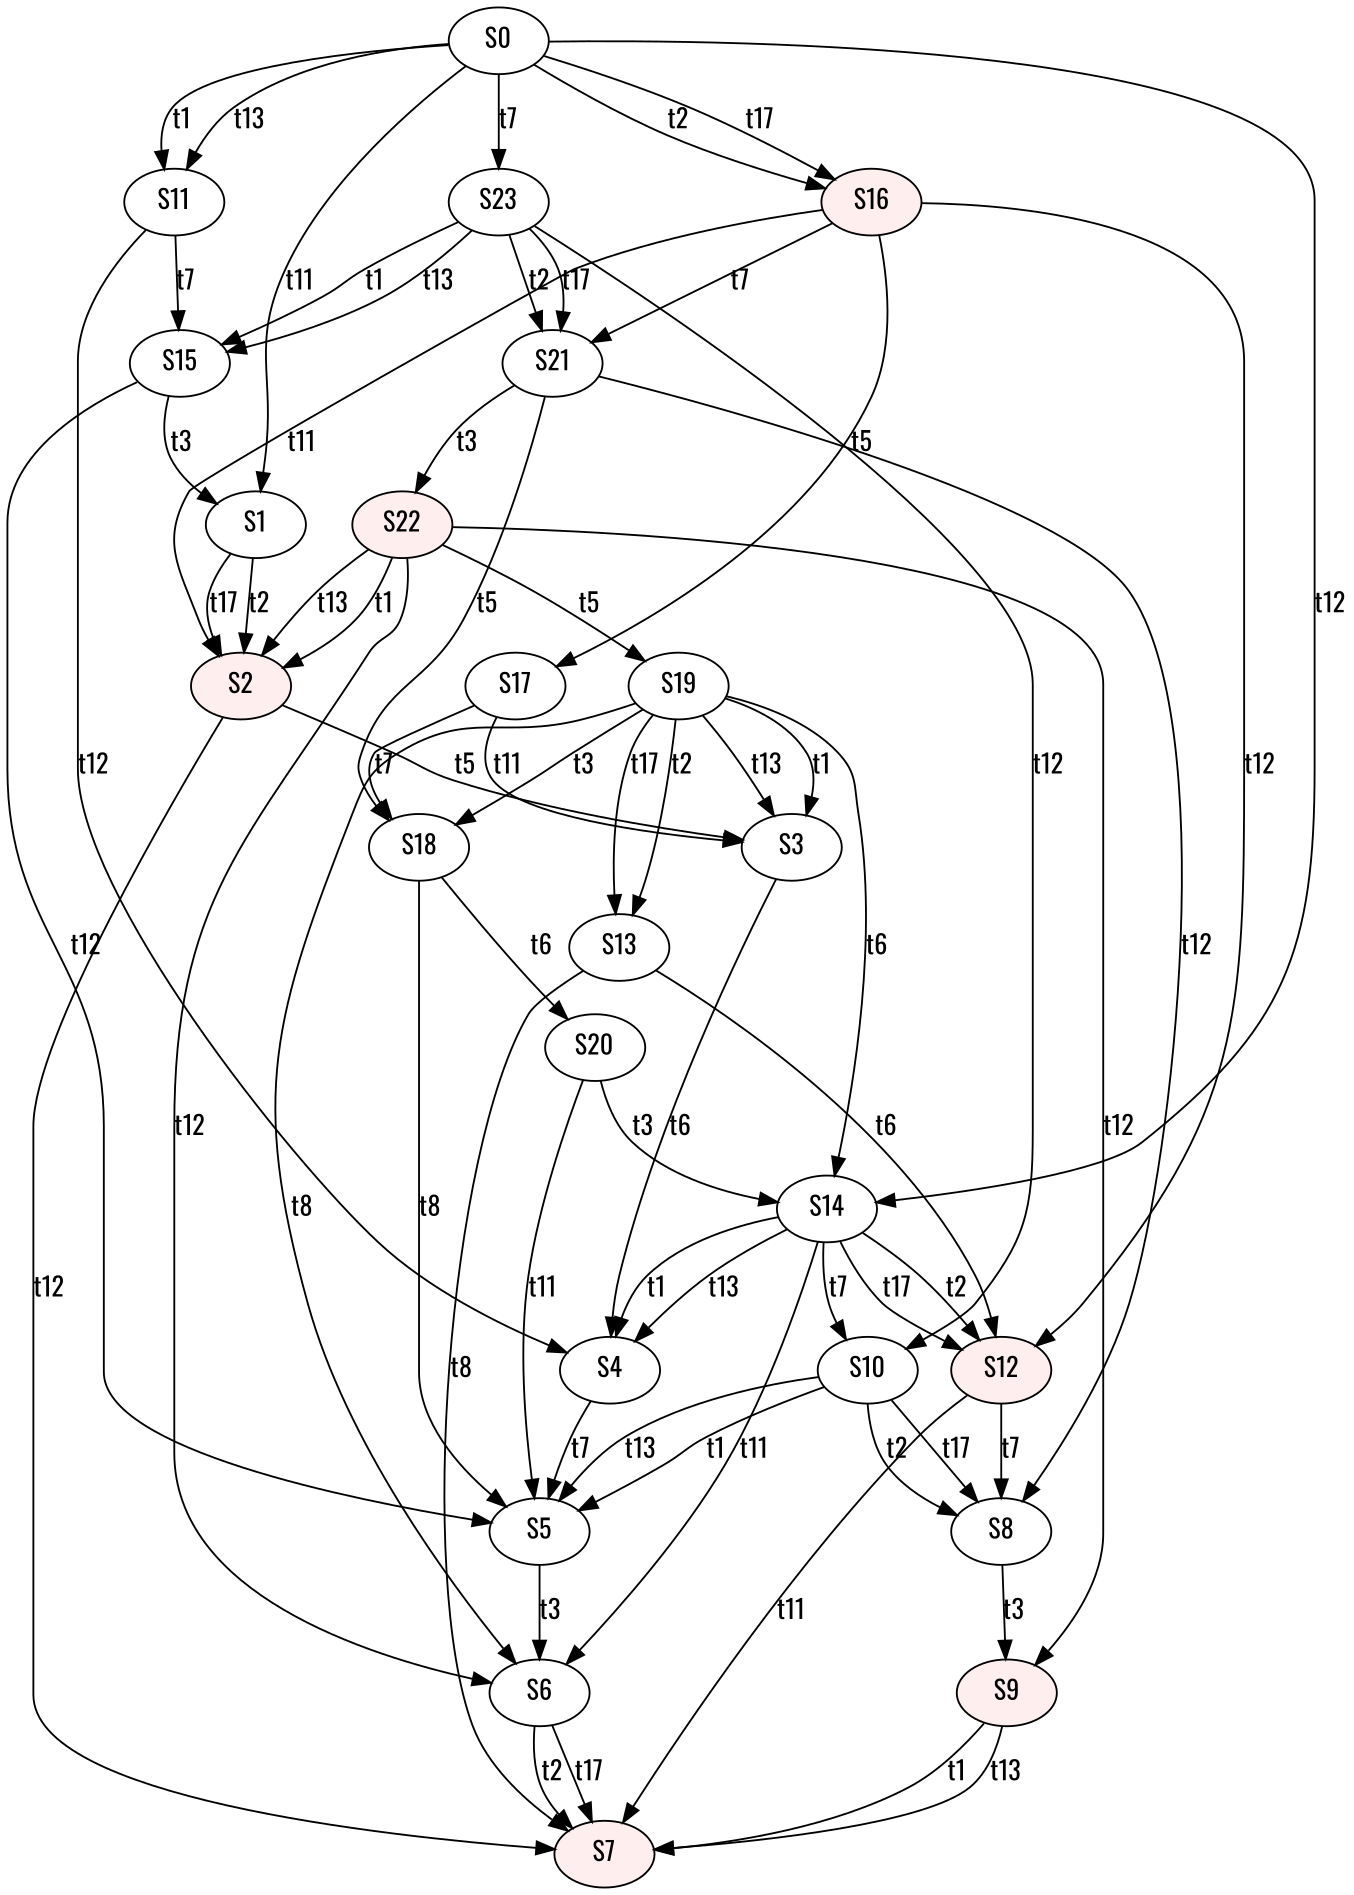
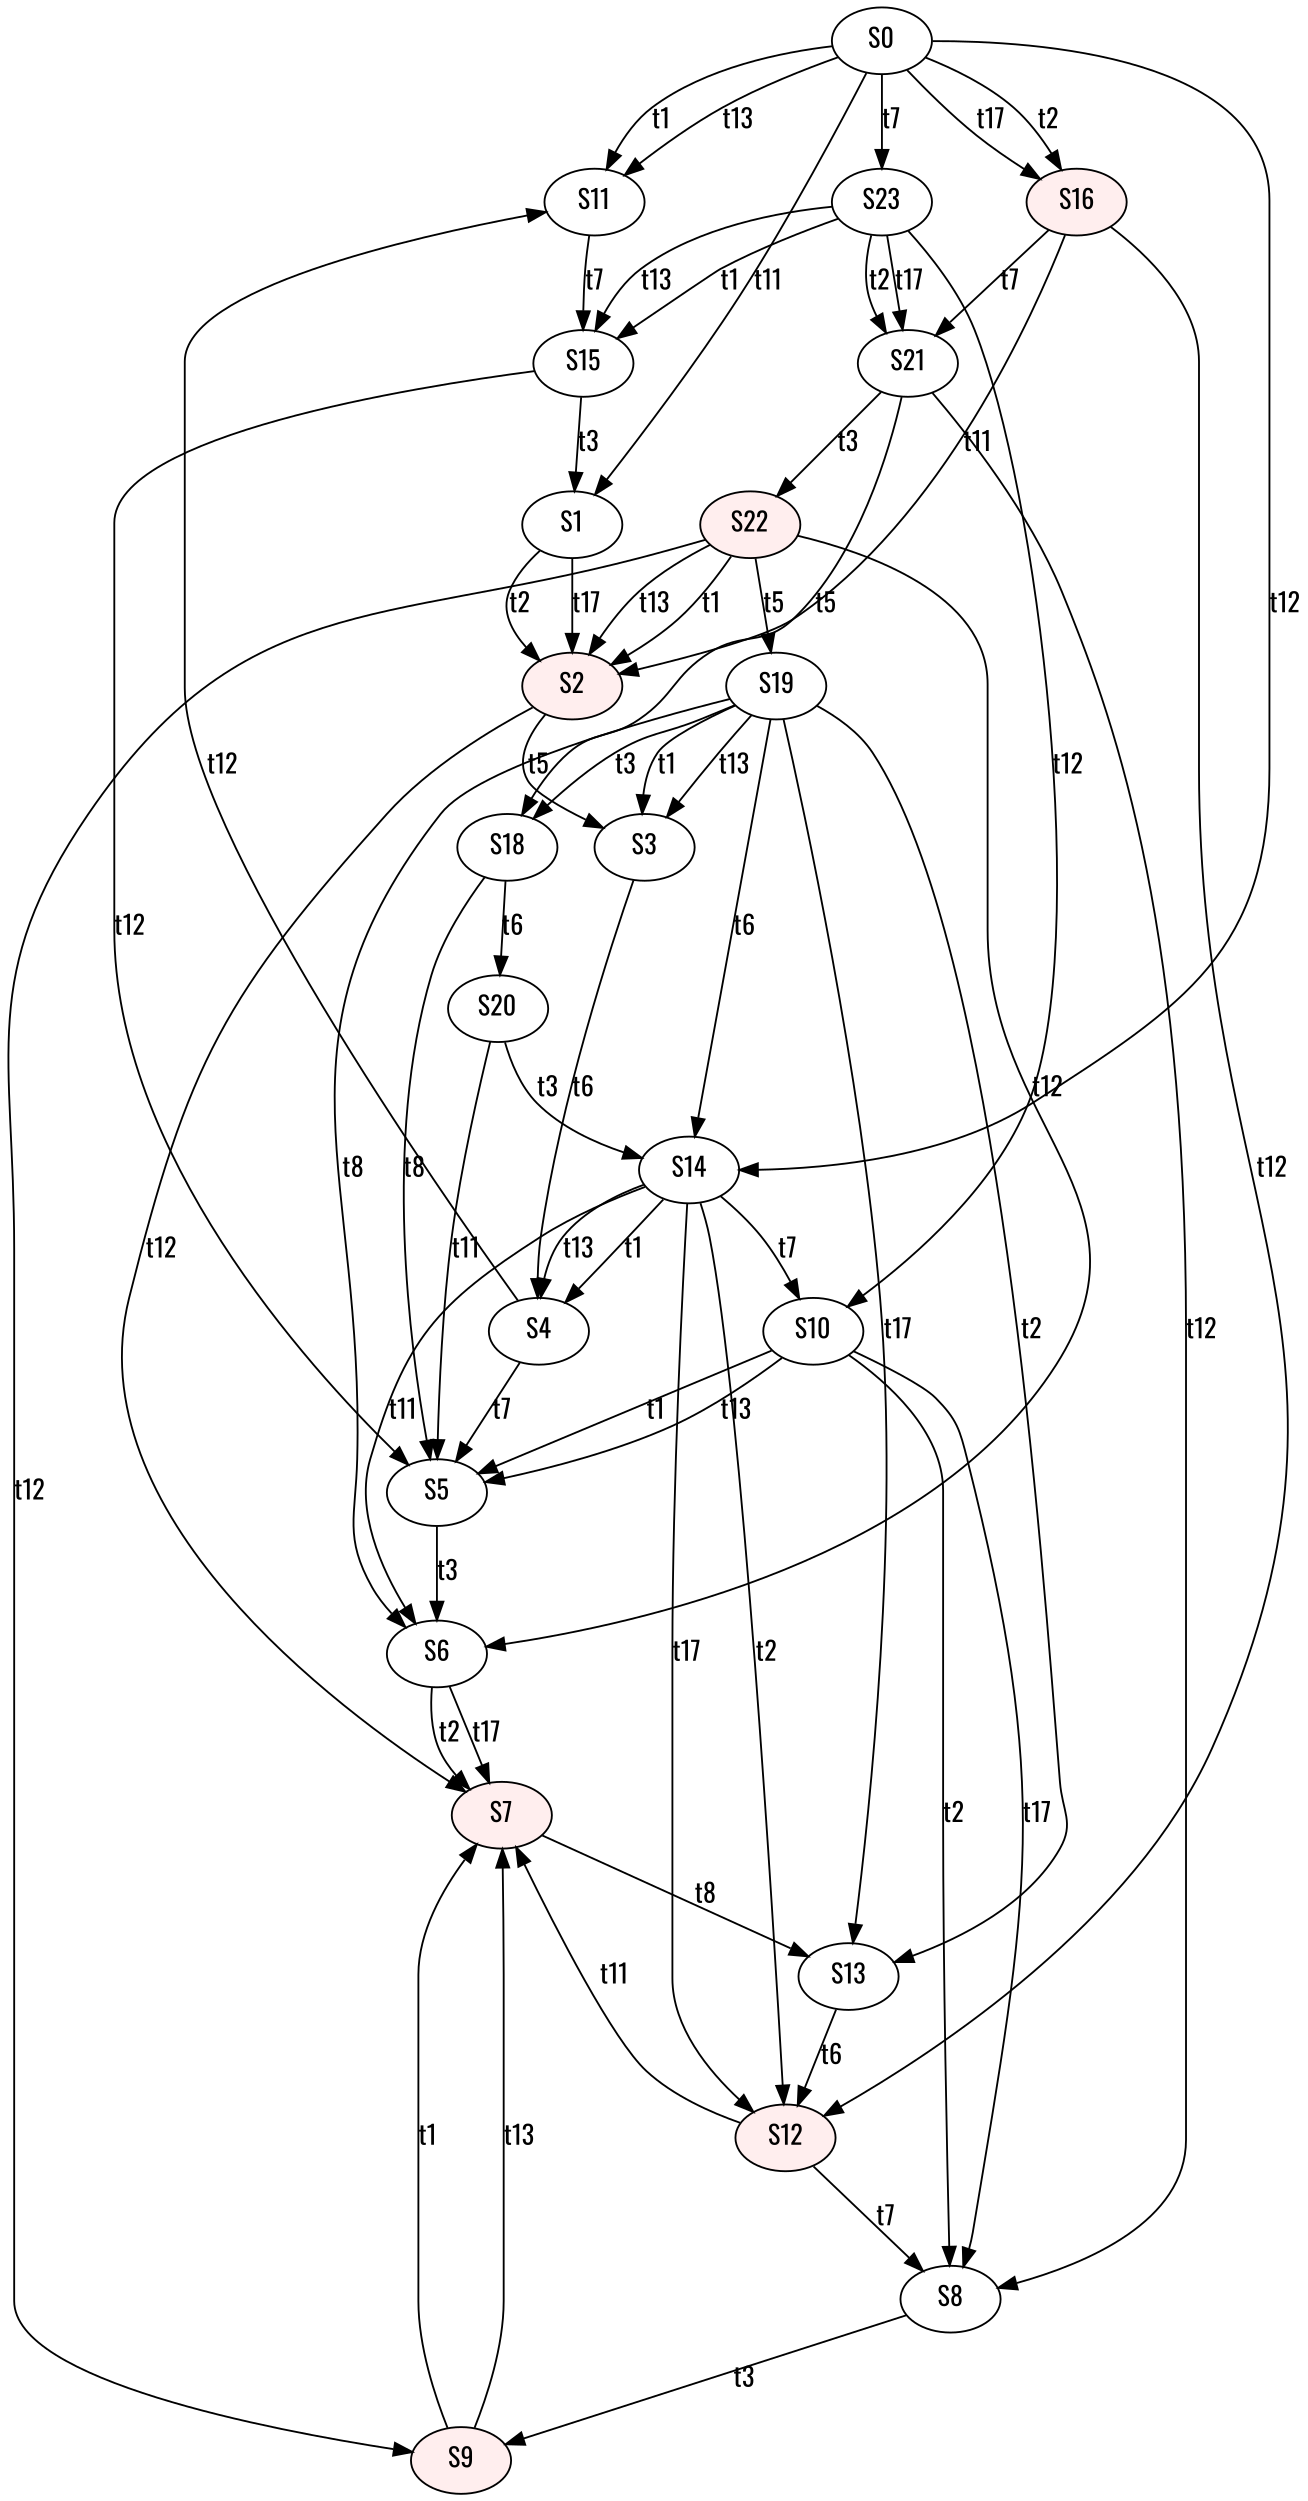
(515, 686) -> none
(106, 869) -> (185, 683)
(448, 1393) -> (660, 1889)
